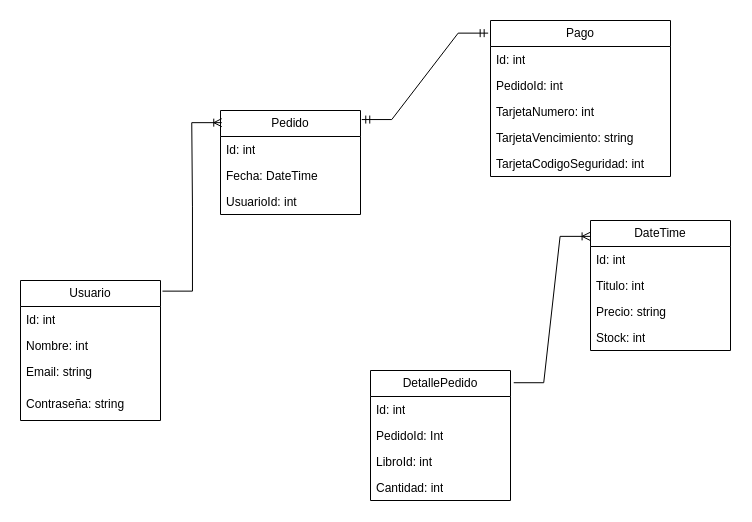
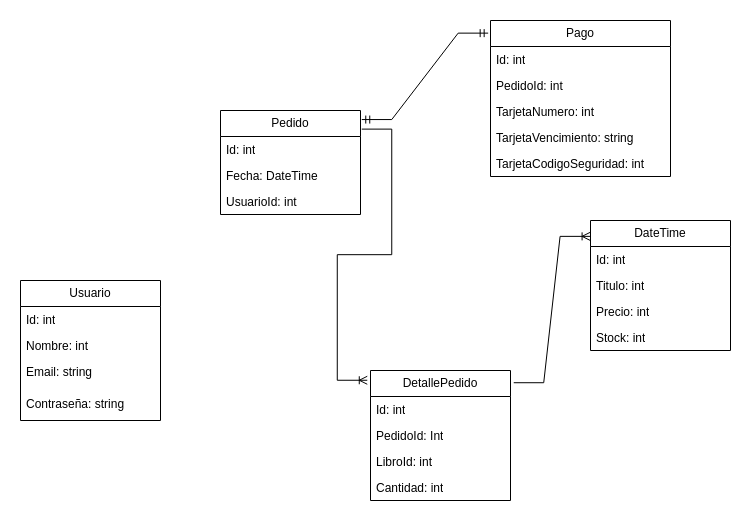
(192, 207) -> none
none -> (365, 255)
(637, 313) -> (627, 313)
